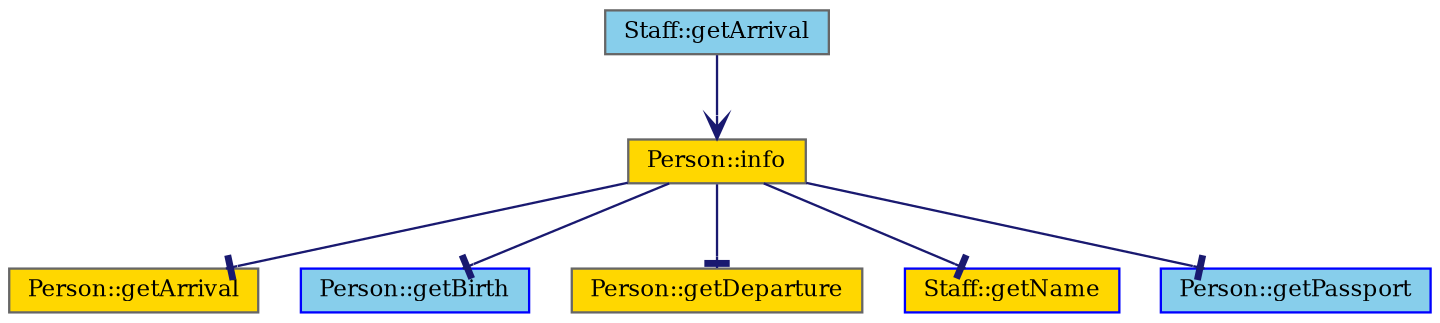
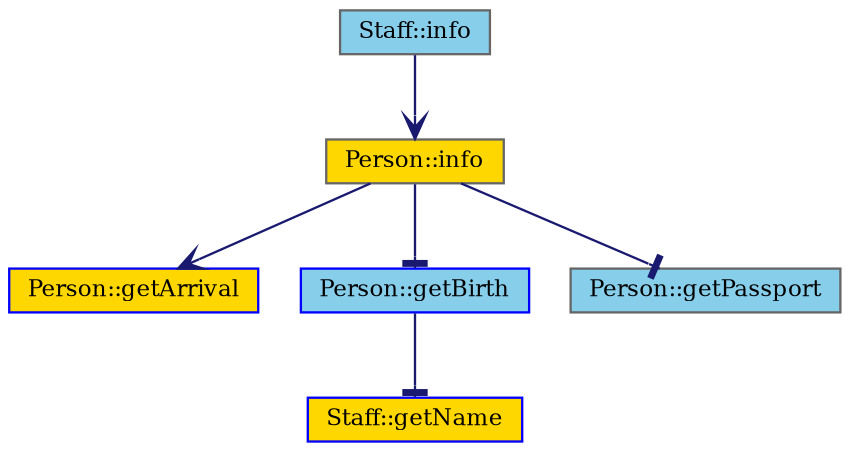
(717, 32) -> (415, 32)
(433, 224) -> (285, 221)
(859, 224) -> (415, 349)
(134, 290) -> (134, 290)
(717, 290) -> none
(1296, 290) -> (705, 290)
